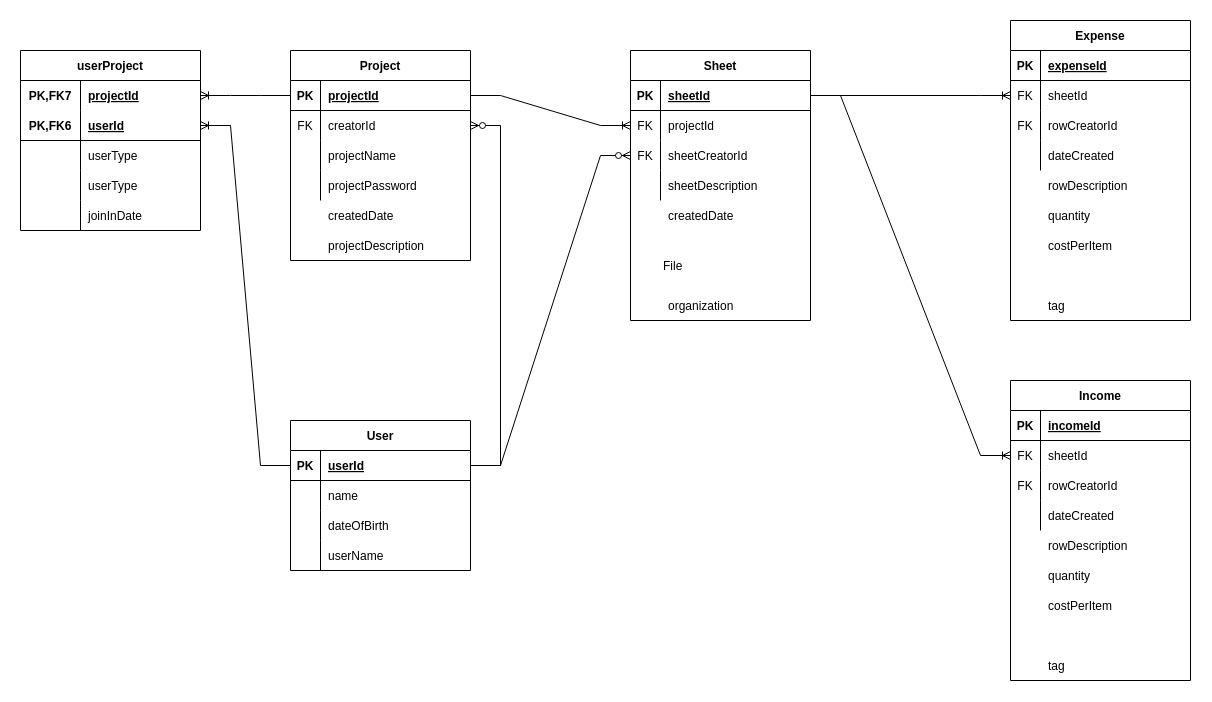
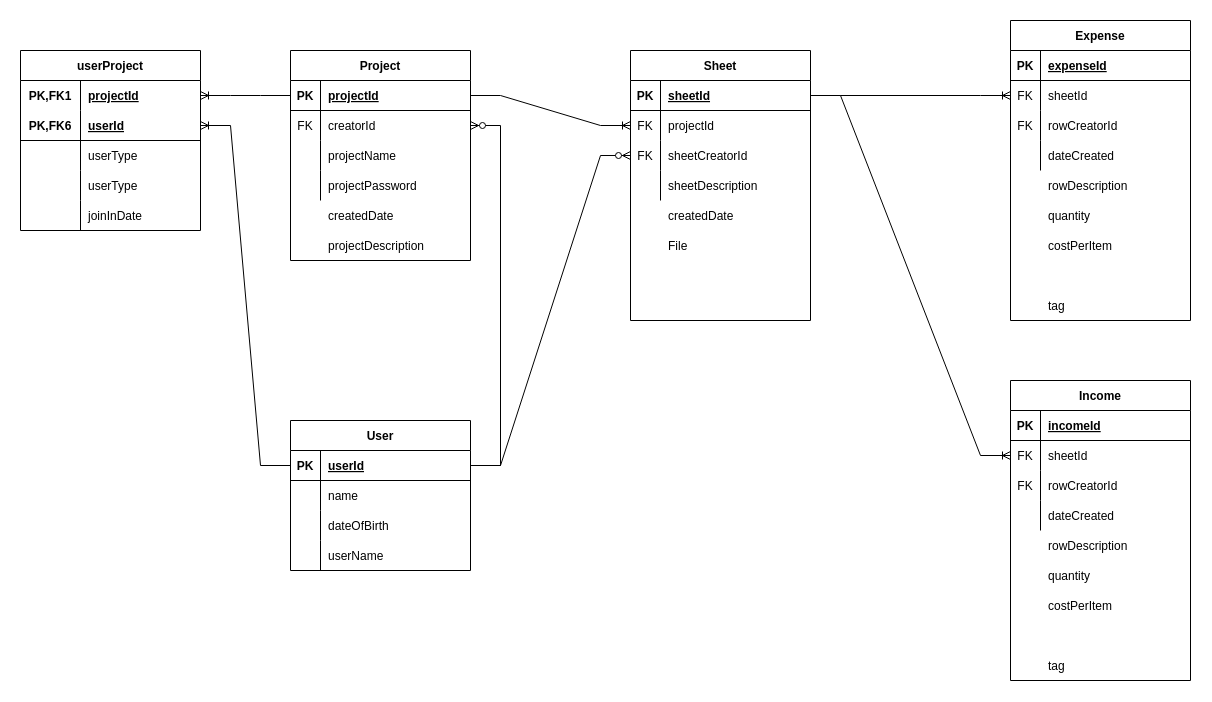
(50, 96) -> (50, 96)
(731, 266) -> (736, 246)
(736, 306) -> none
